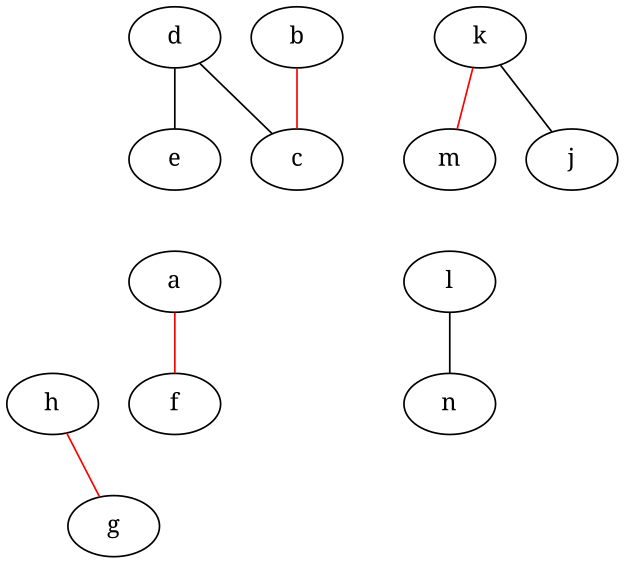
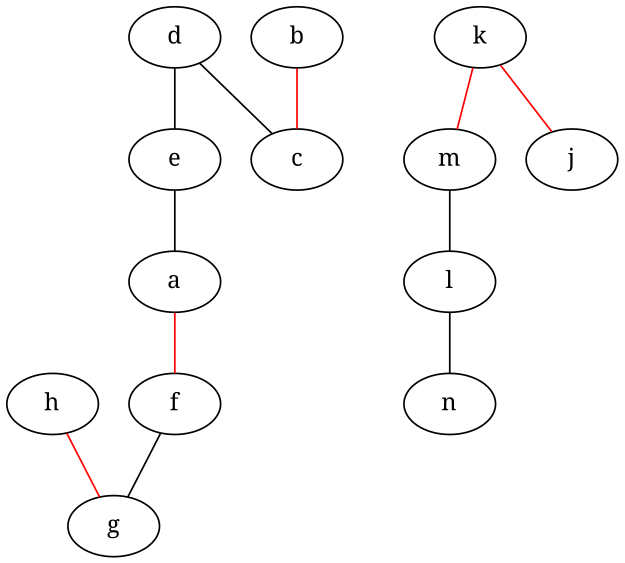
(526, 98) -> (526, 98)
none -> (175, 221)
none -> (450, 221)
none -> (144, 465)
